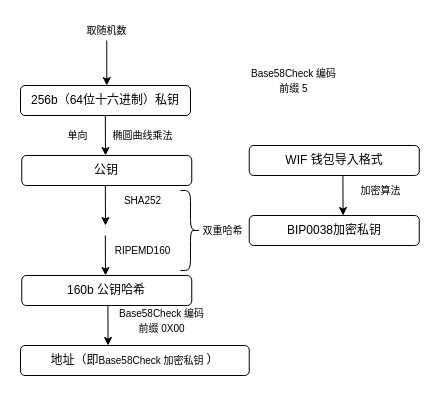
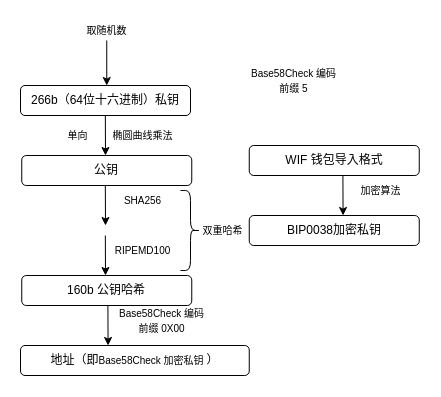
(106, 101) -> (106, 101)
(143, 201) -> (143, 201)
(143, 251) -> (143, 251)
